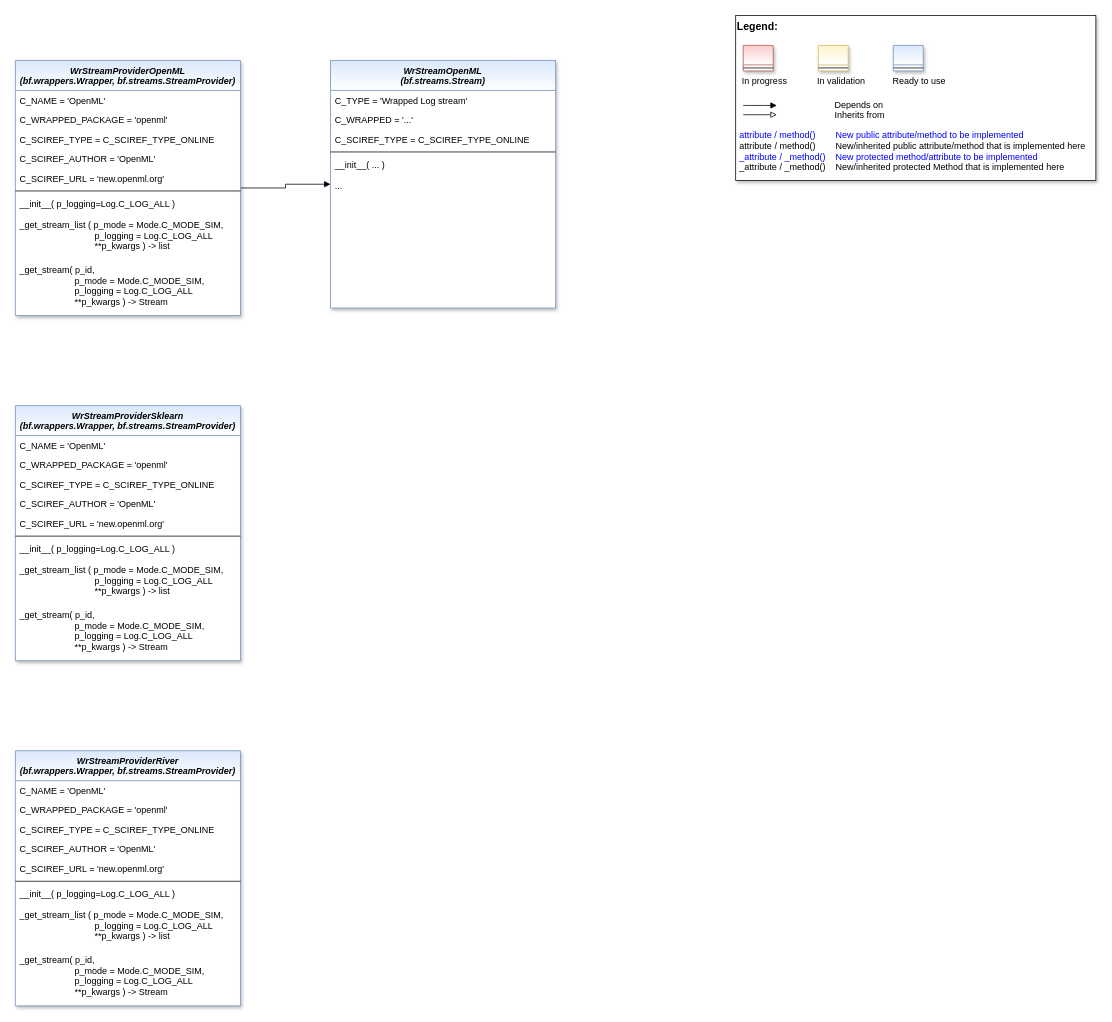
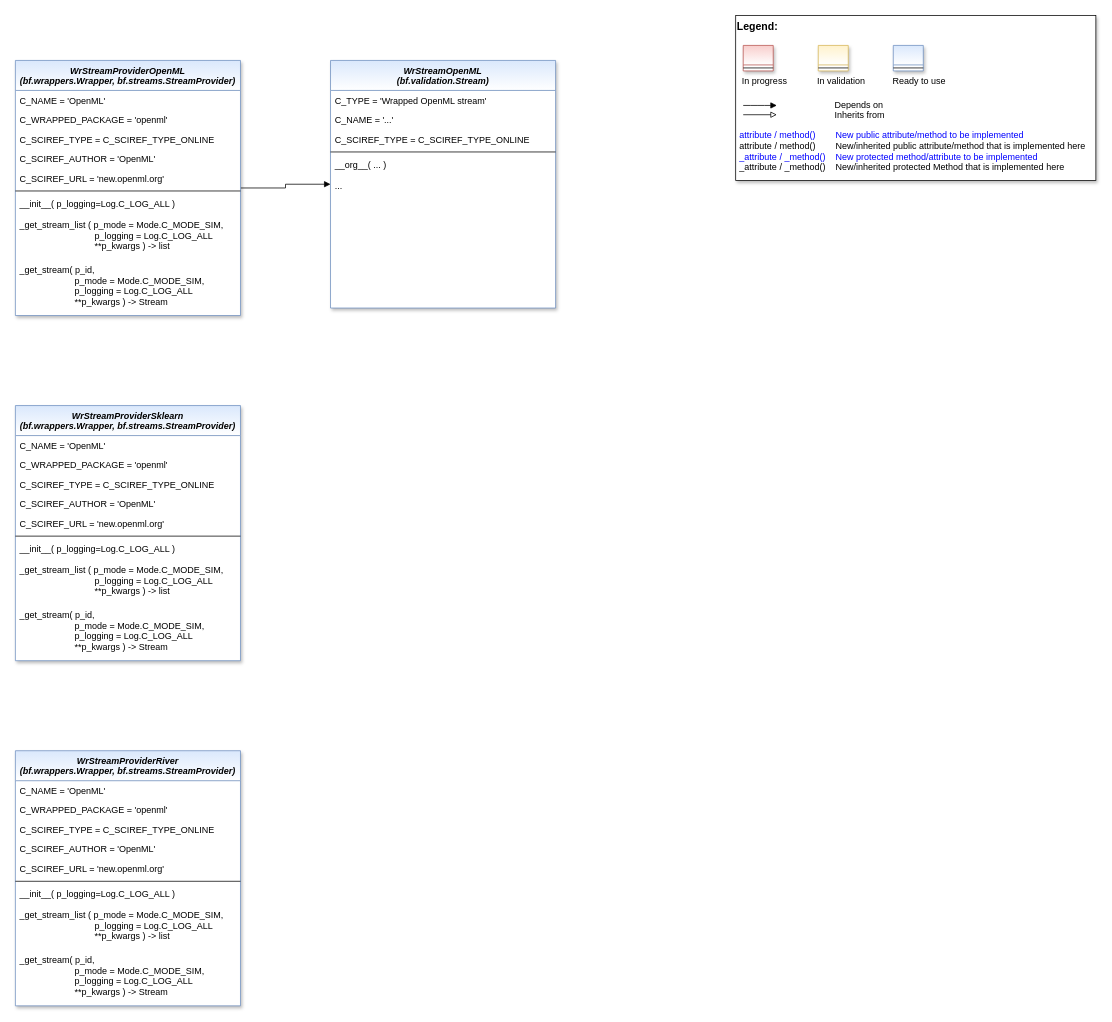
(443, 71) -> (443, 71)
(401, 101) -> (408, 101)
(369, 120) -> (362, 120)
(364, 165) -> (364, 165)
